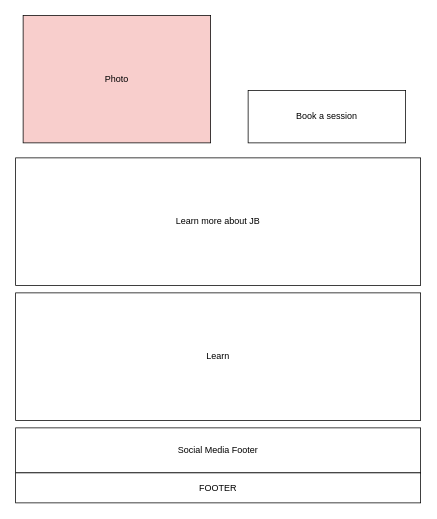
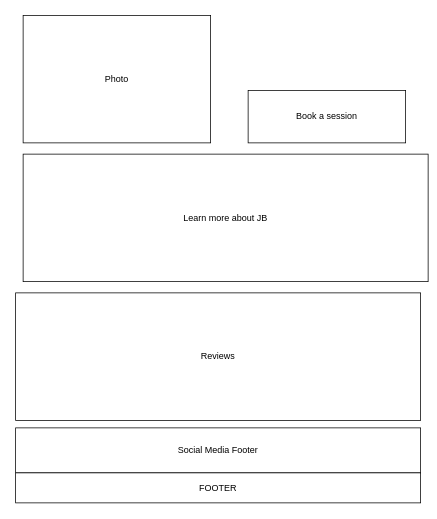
(117, 79) -> (117, 79)
(218, 222) -> (225, 218)
(218, 357) -> (218, 357)
